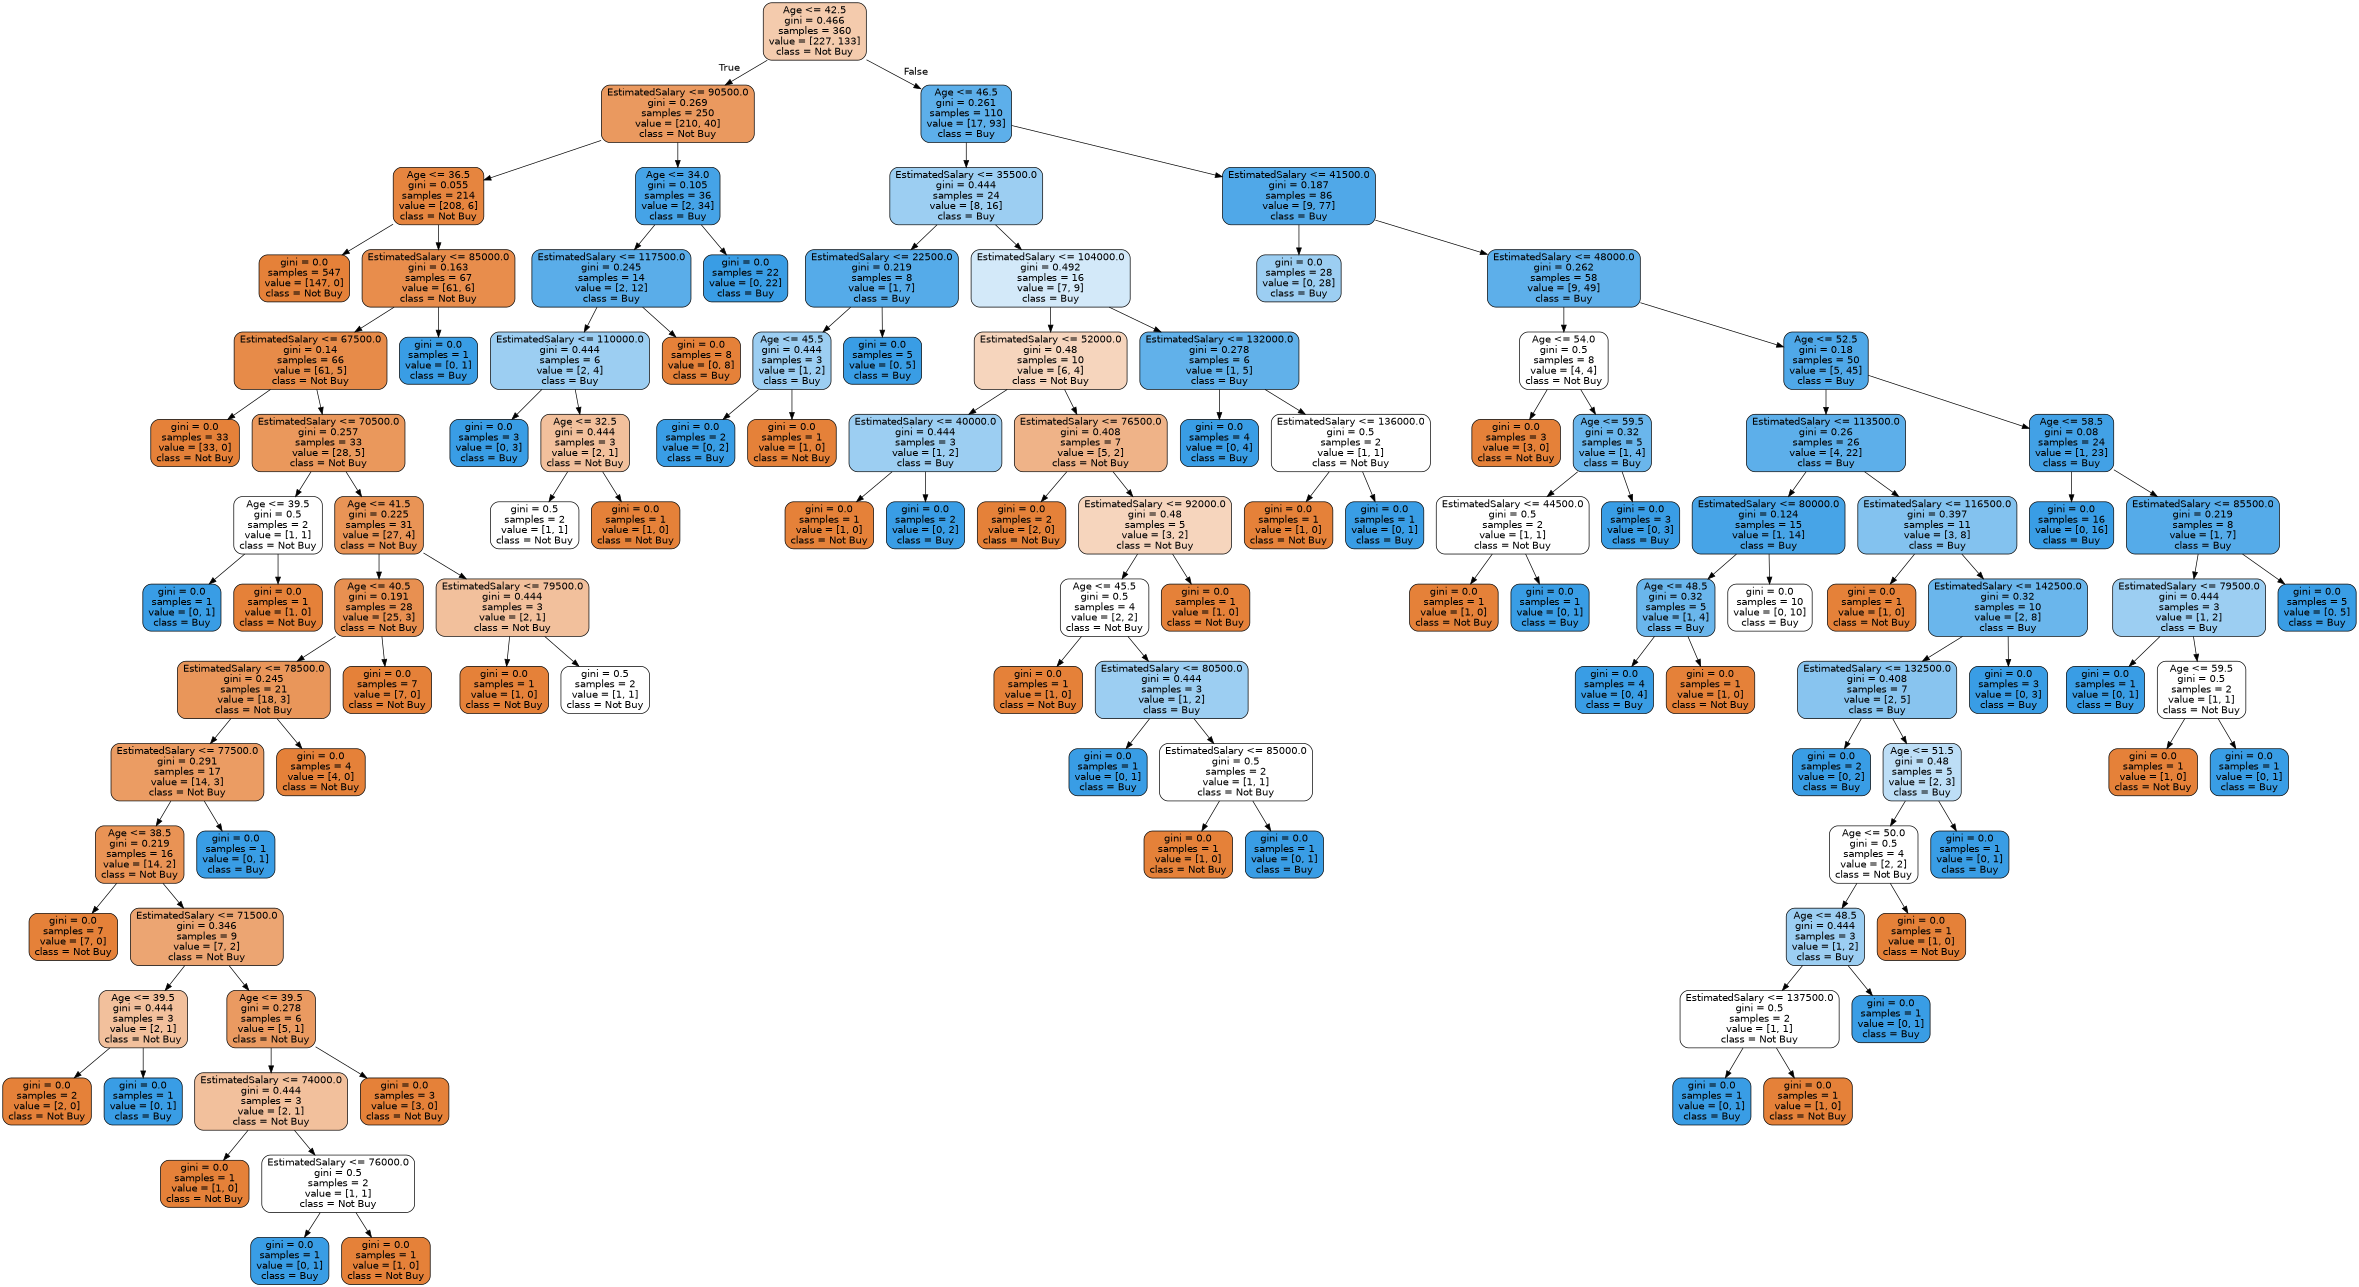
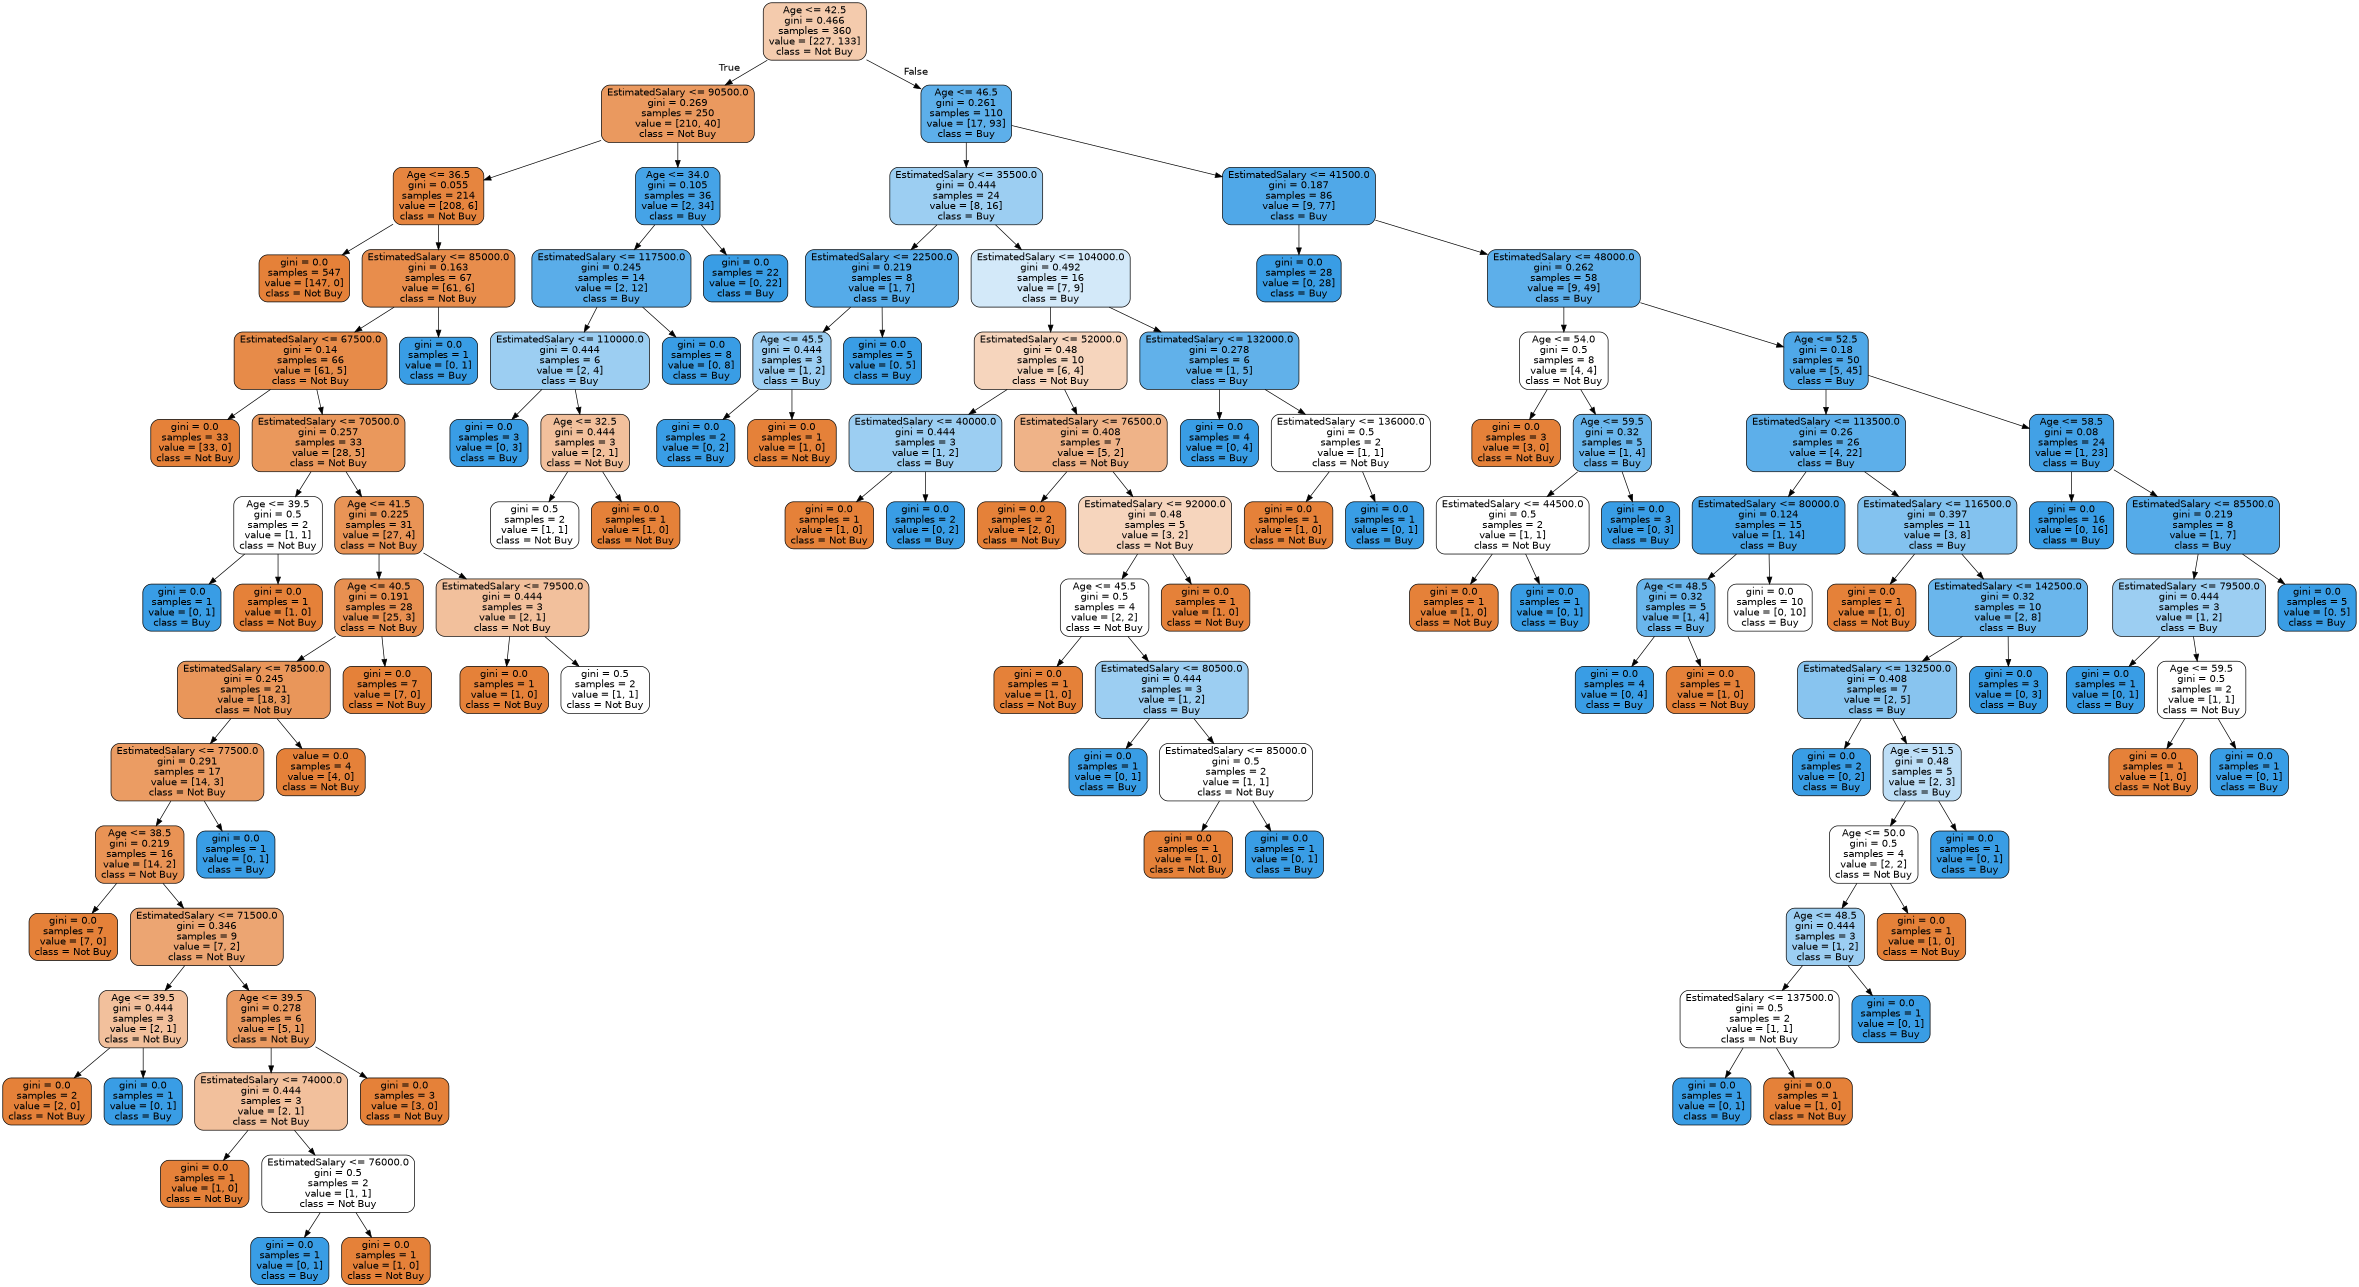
(1299, 278) -> (1299, 278)
(701, 361) -> (701, 361)
(321, 772) -> (321, 772)
